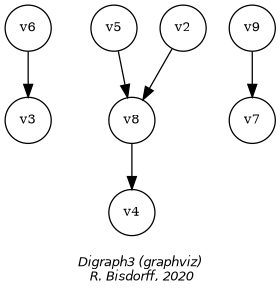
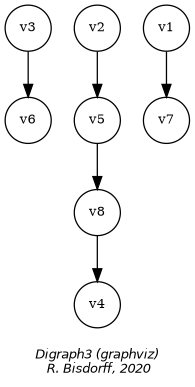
(252, 28) -> (166, 28)
(28, 68) -> (28, 68)
(161, 69) -> (97, 68)
